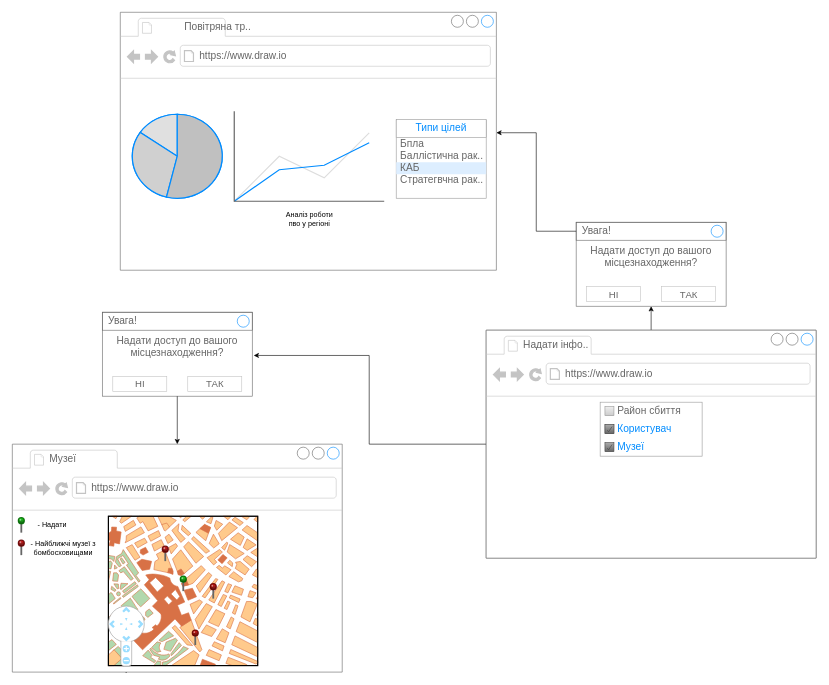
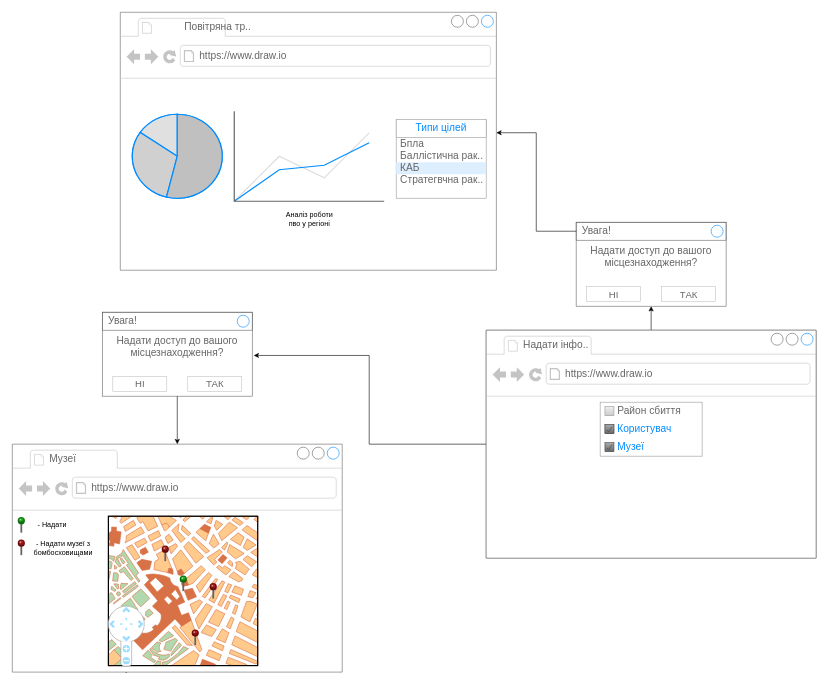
(63, 548) -> (63, 548)
